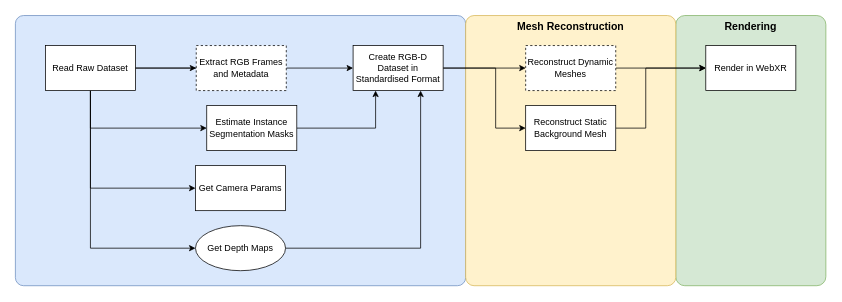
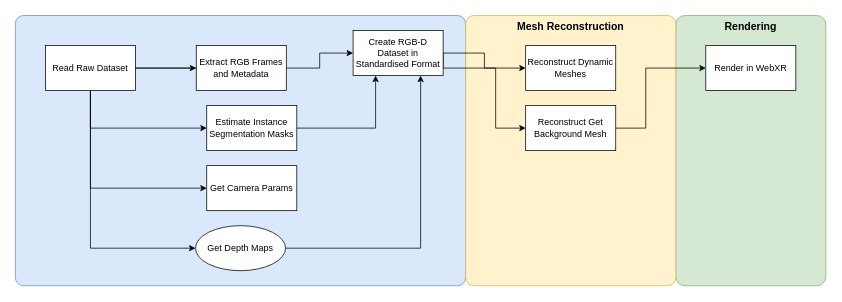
(241, 68) -> (241, 68)
(398, 68) -> (398, 53)
(570, 68) -> (570, 68)
(629, 68) -> none
(570, 128) -> (570, 128)
(240, 188) -> (252, 188)
